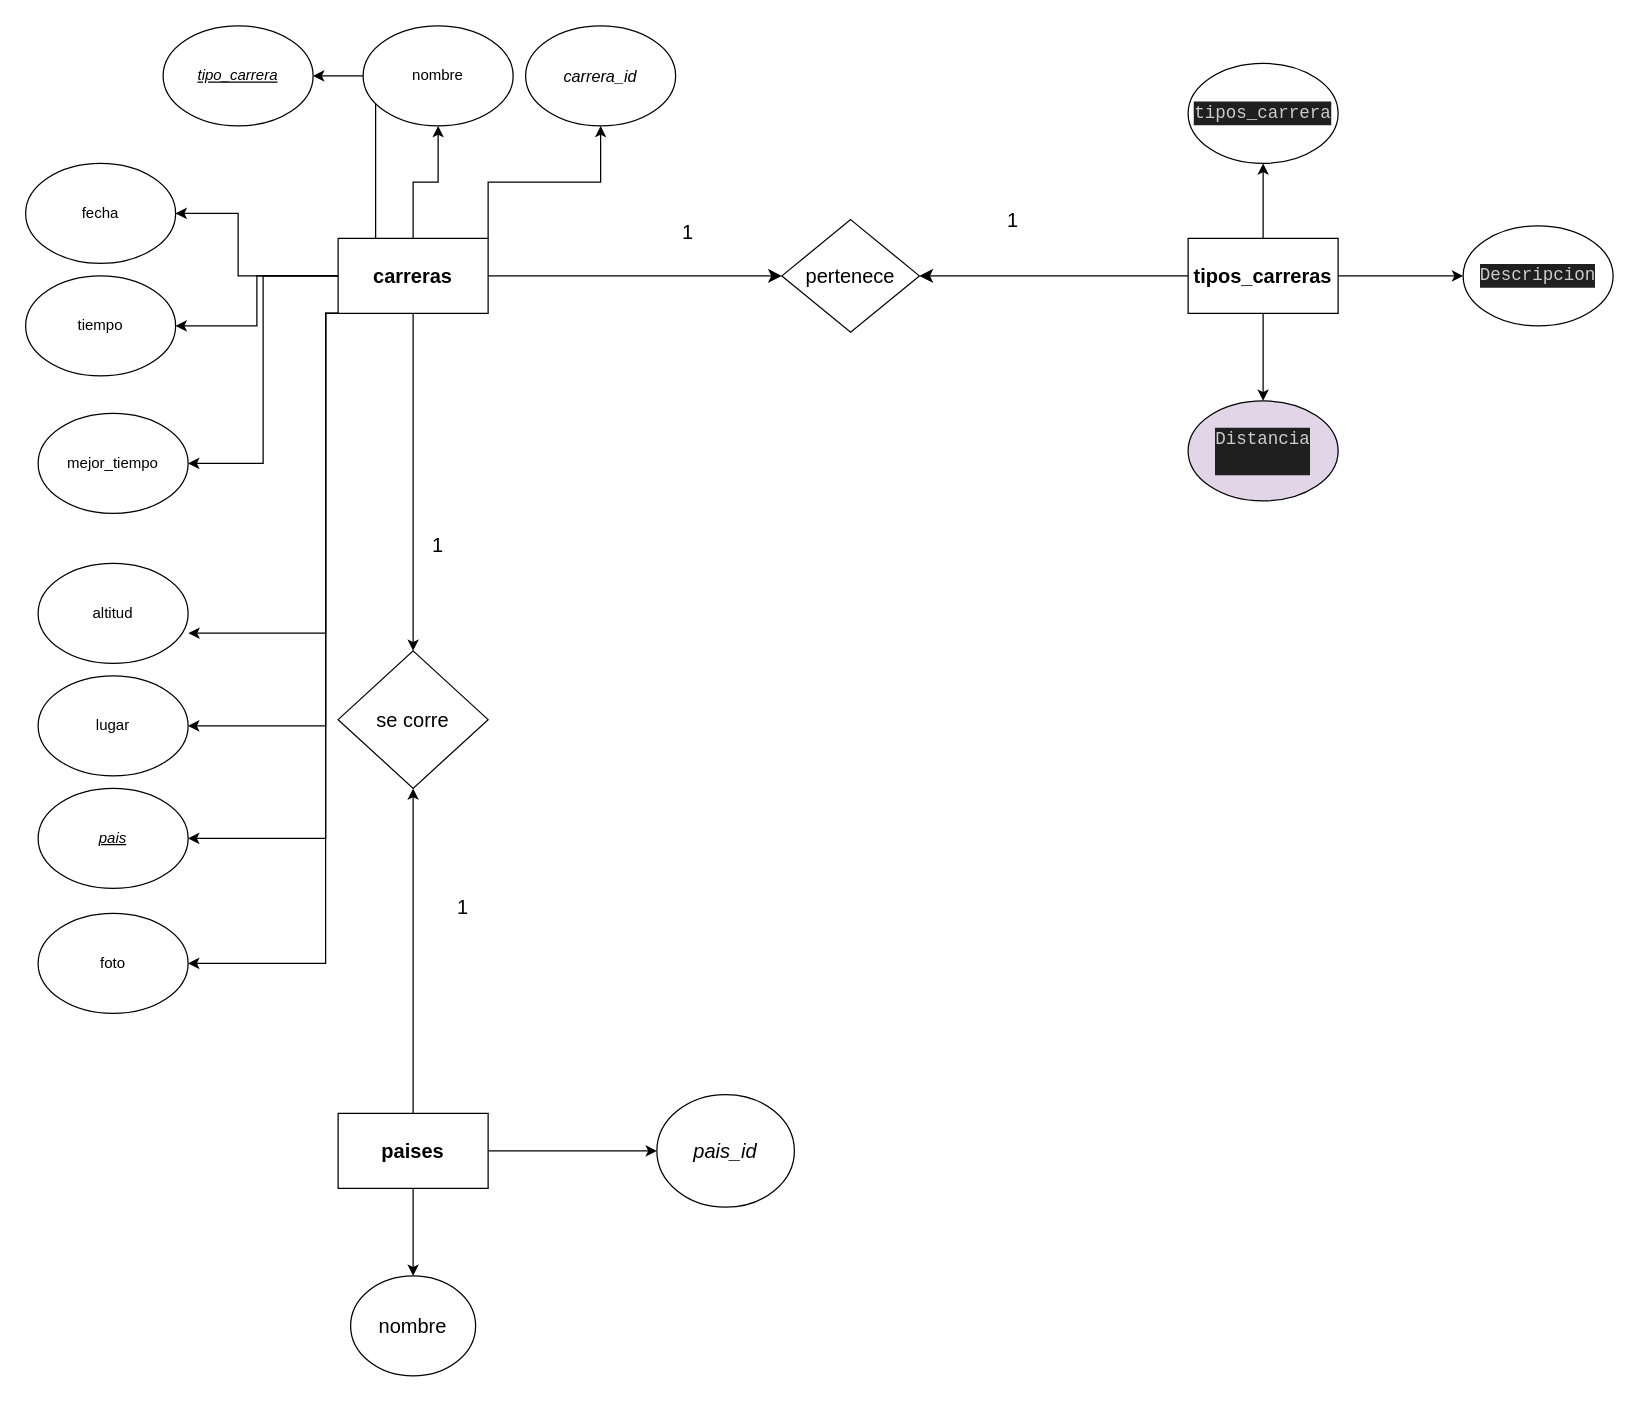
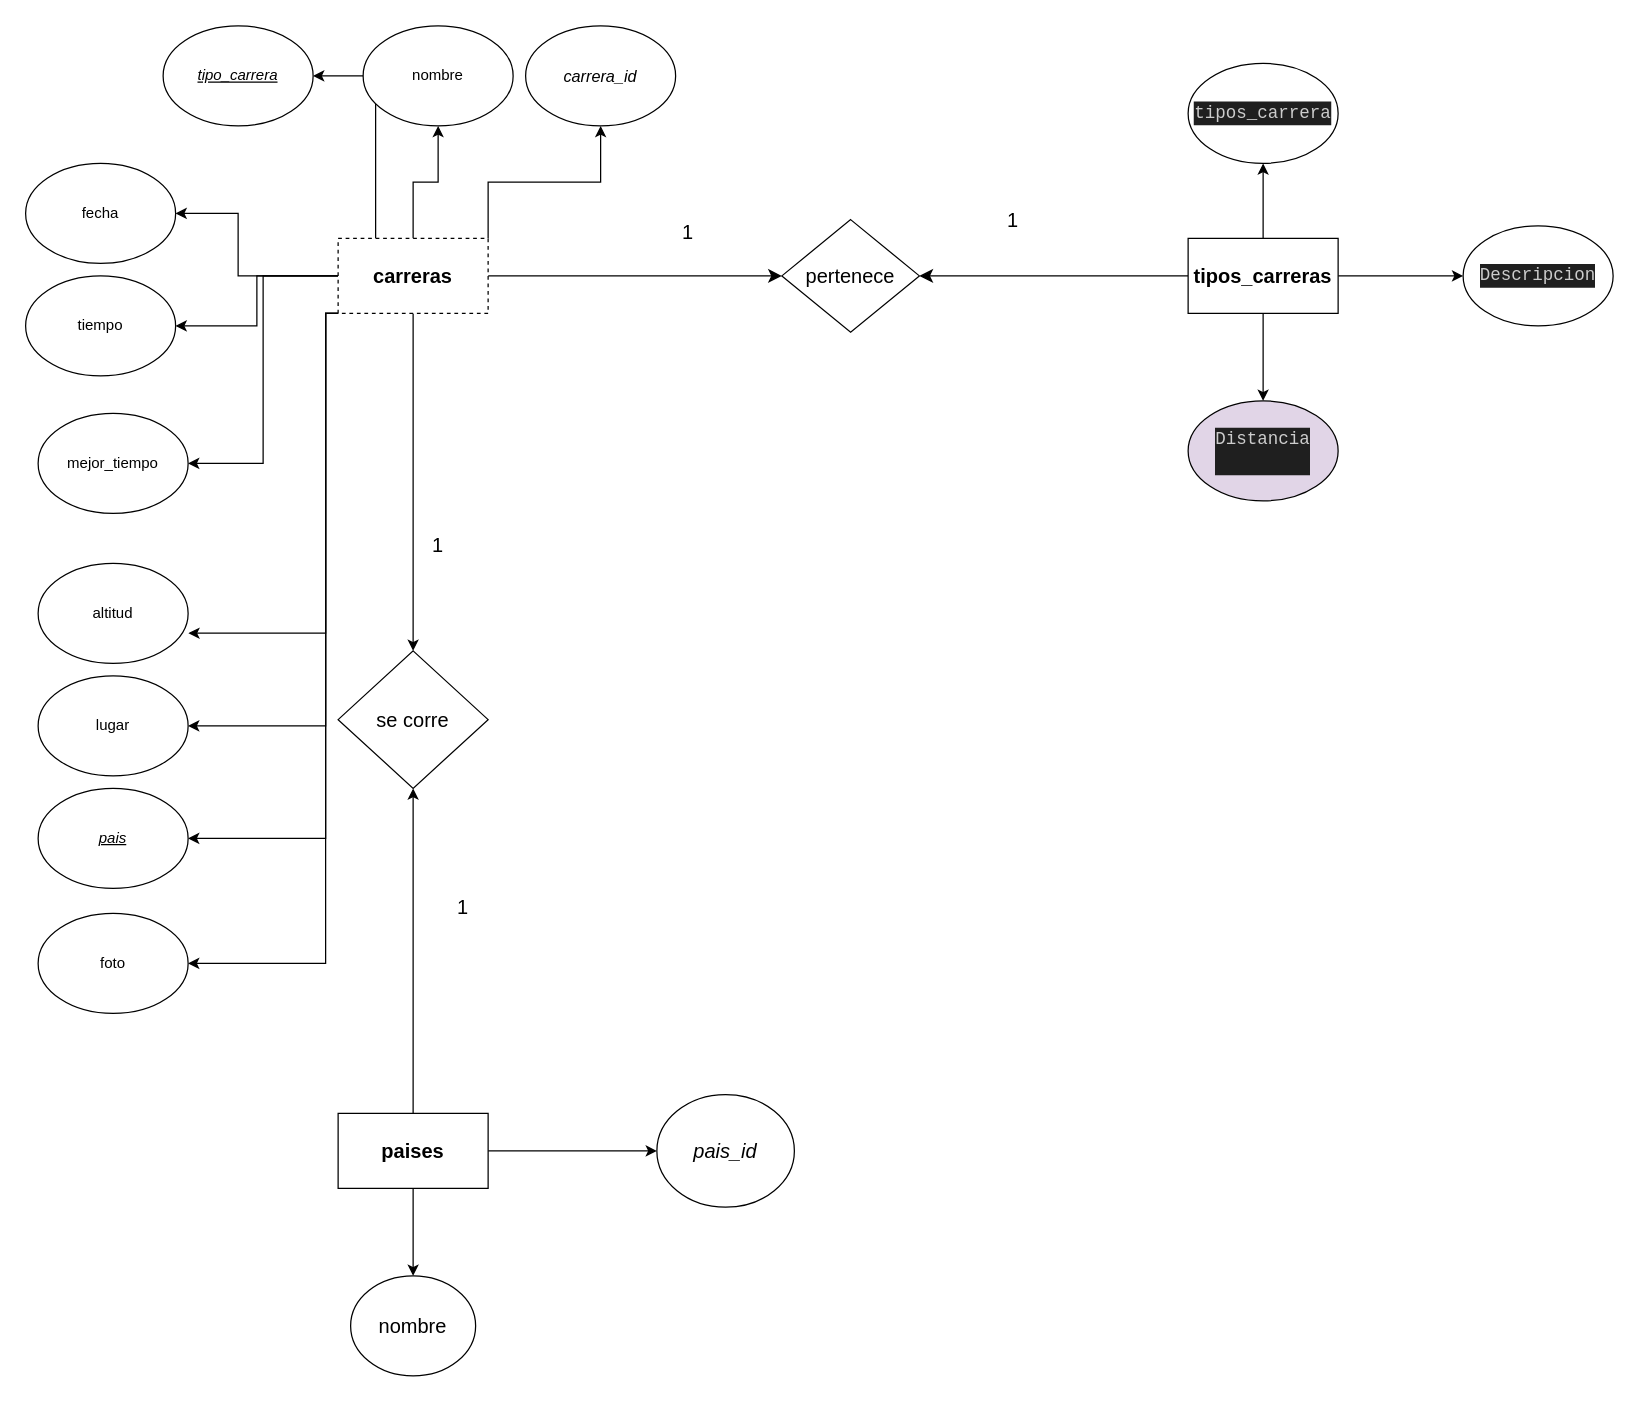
(413, 276) -> (413, 276)
